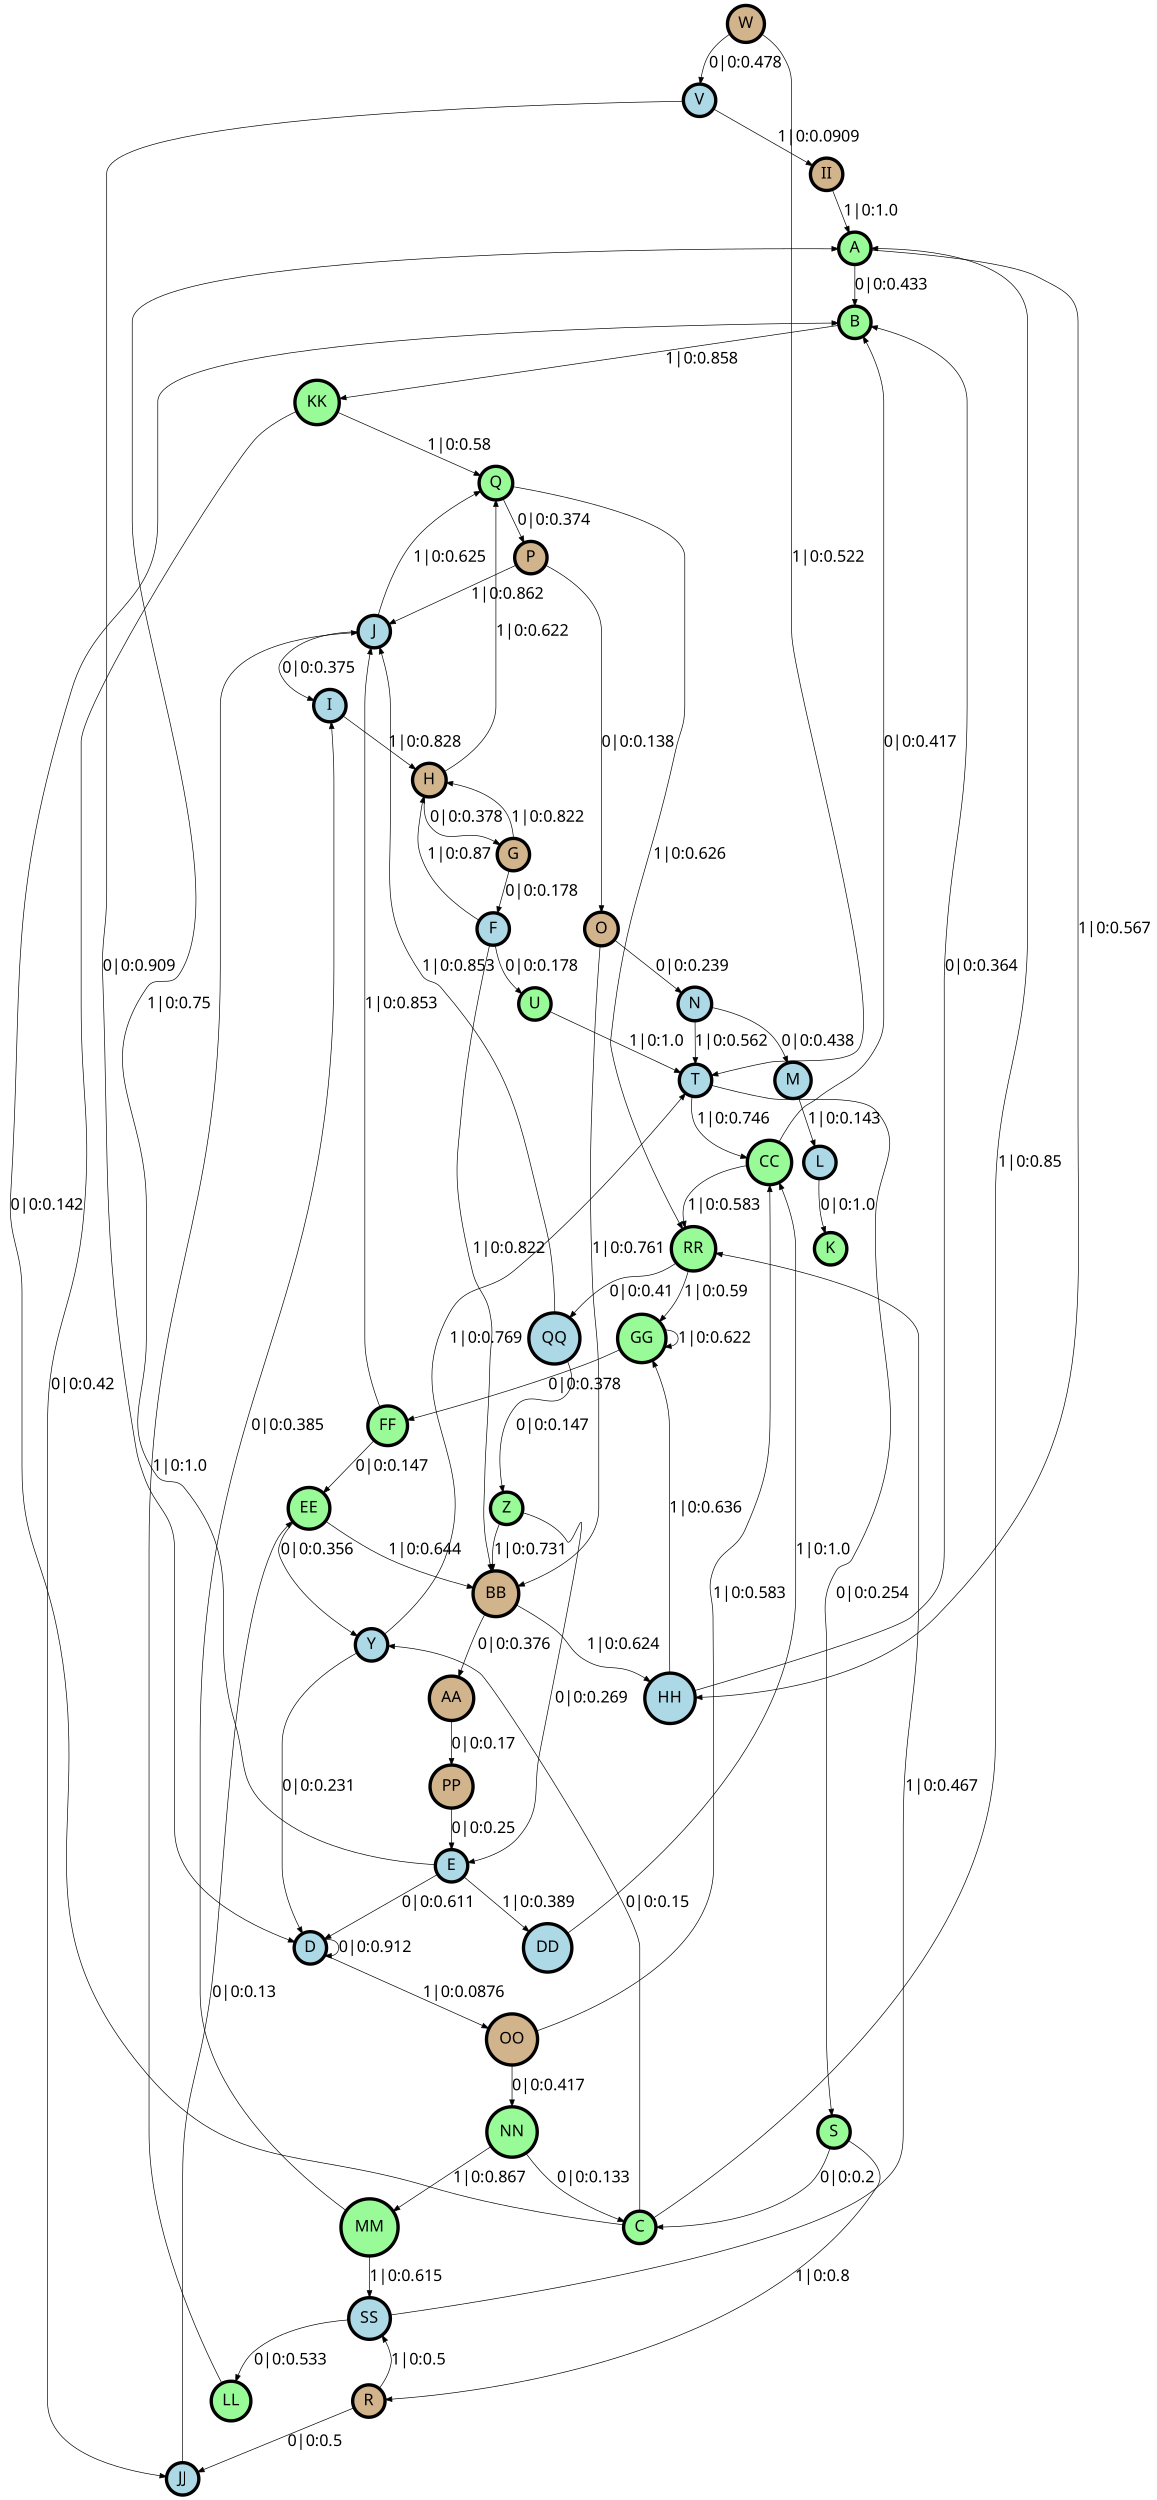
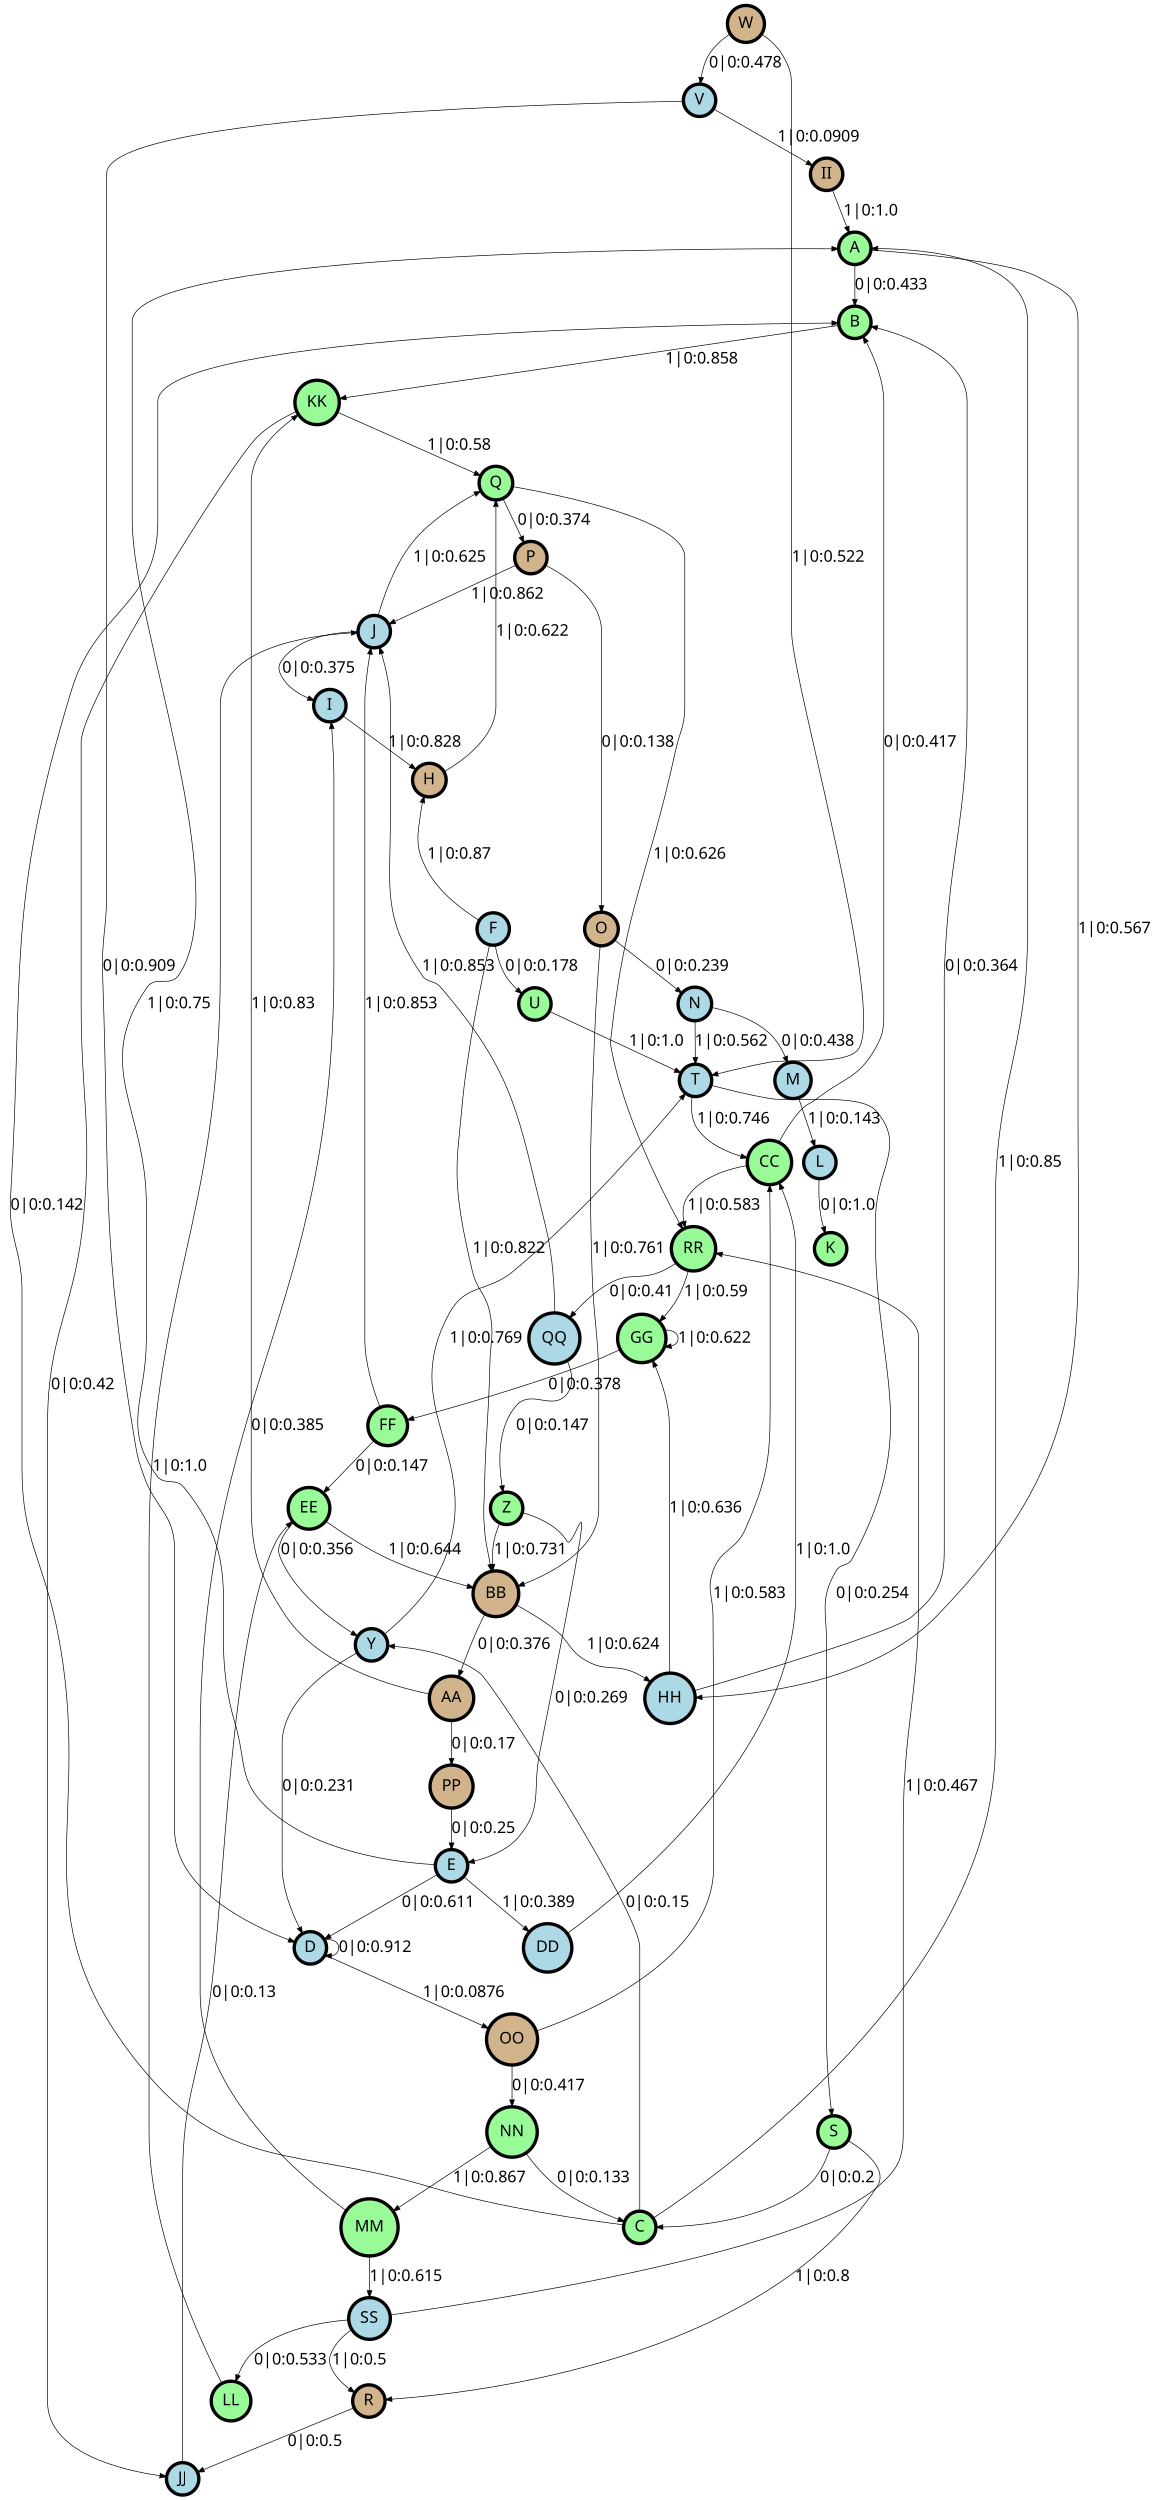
(513, 855) -> none
none -> (251, 1097)
(391, 2366) -> (330, 2359)
